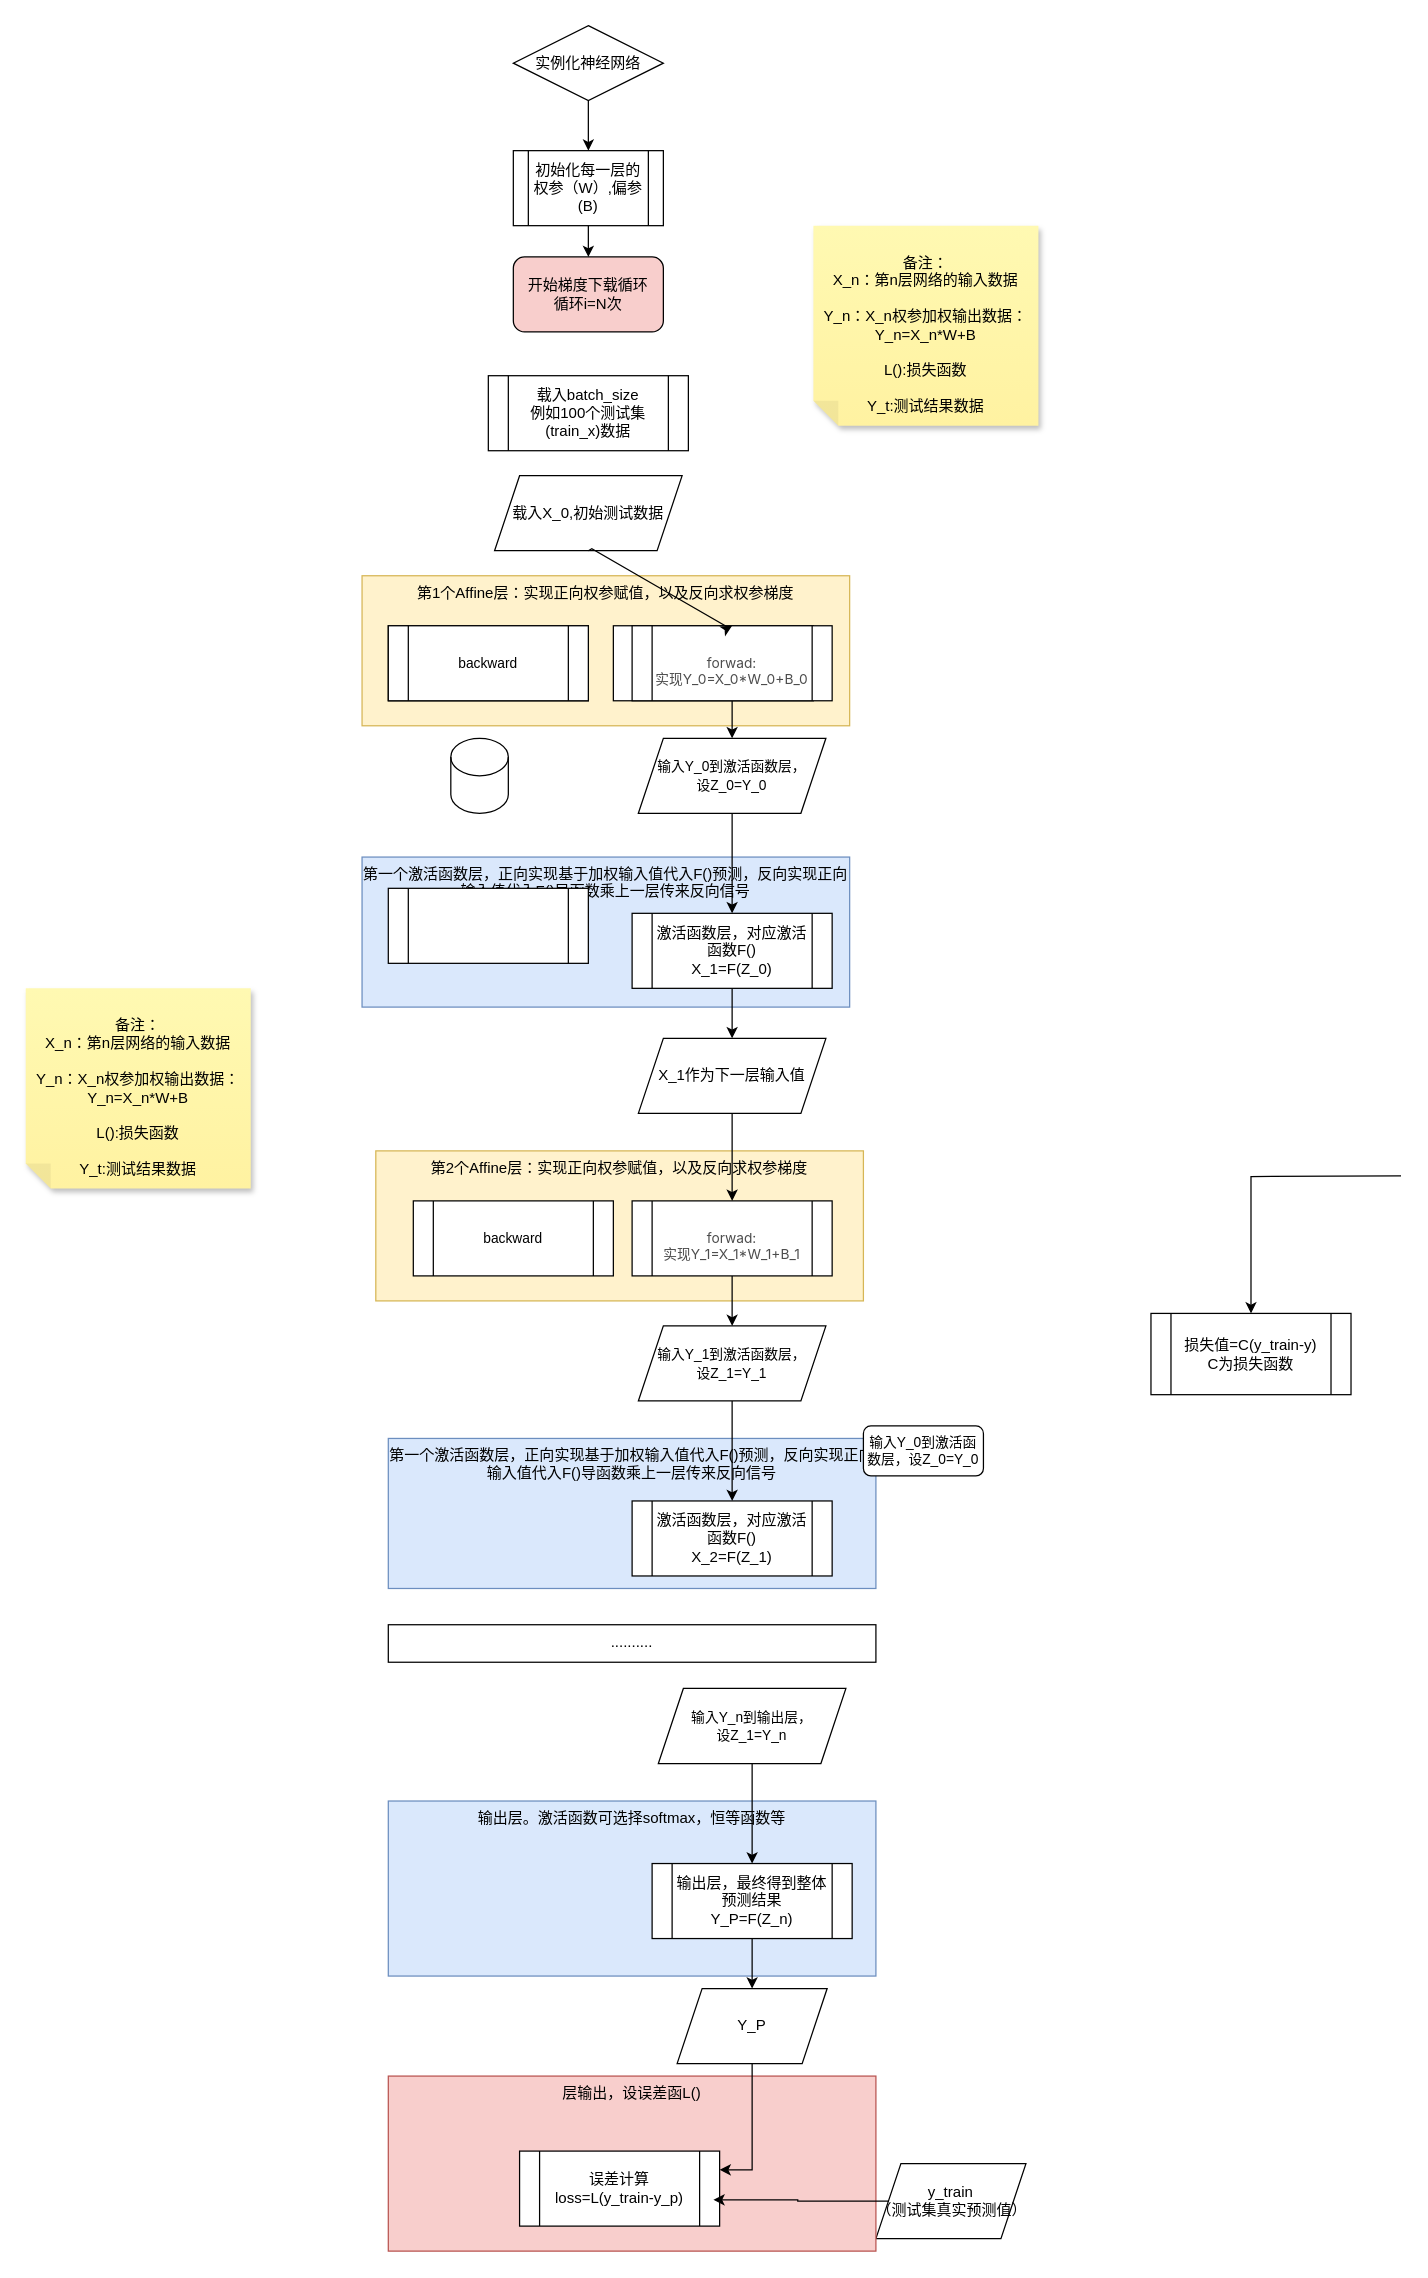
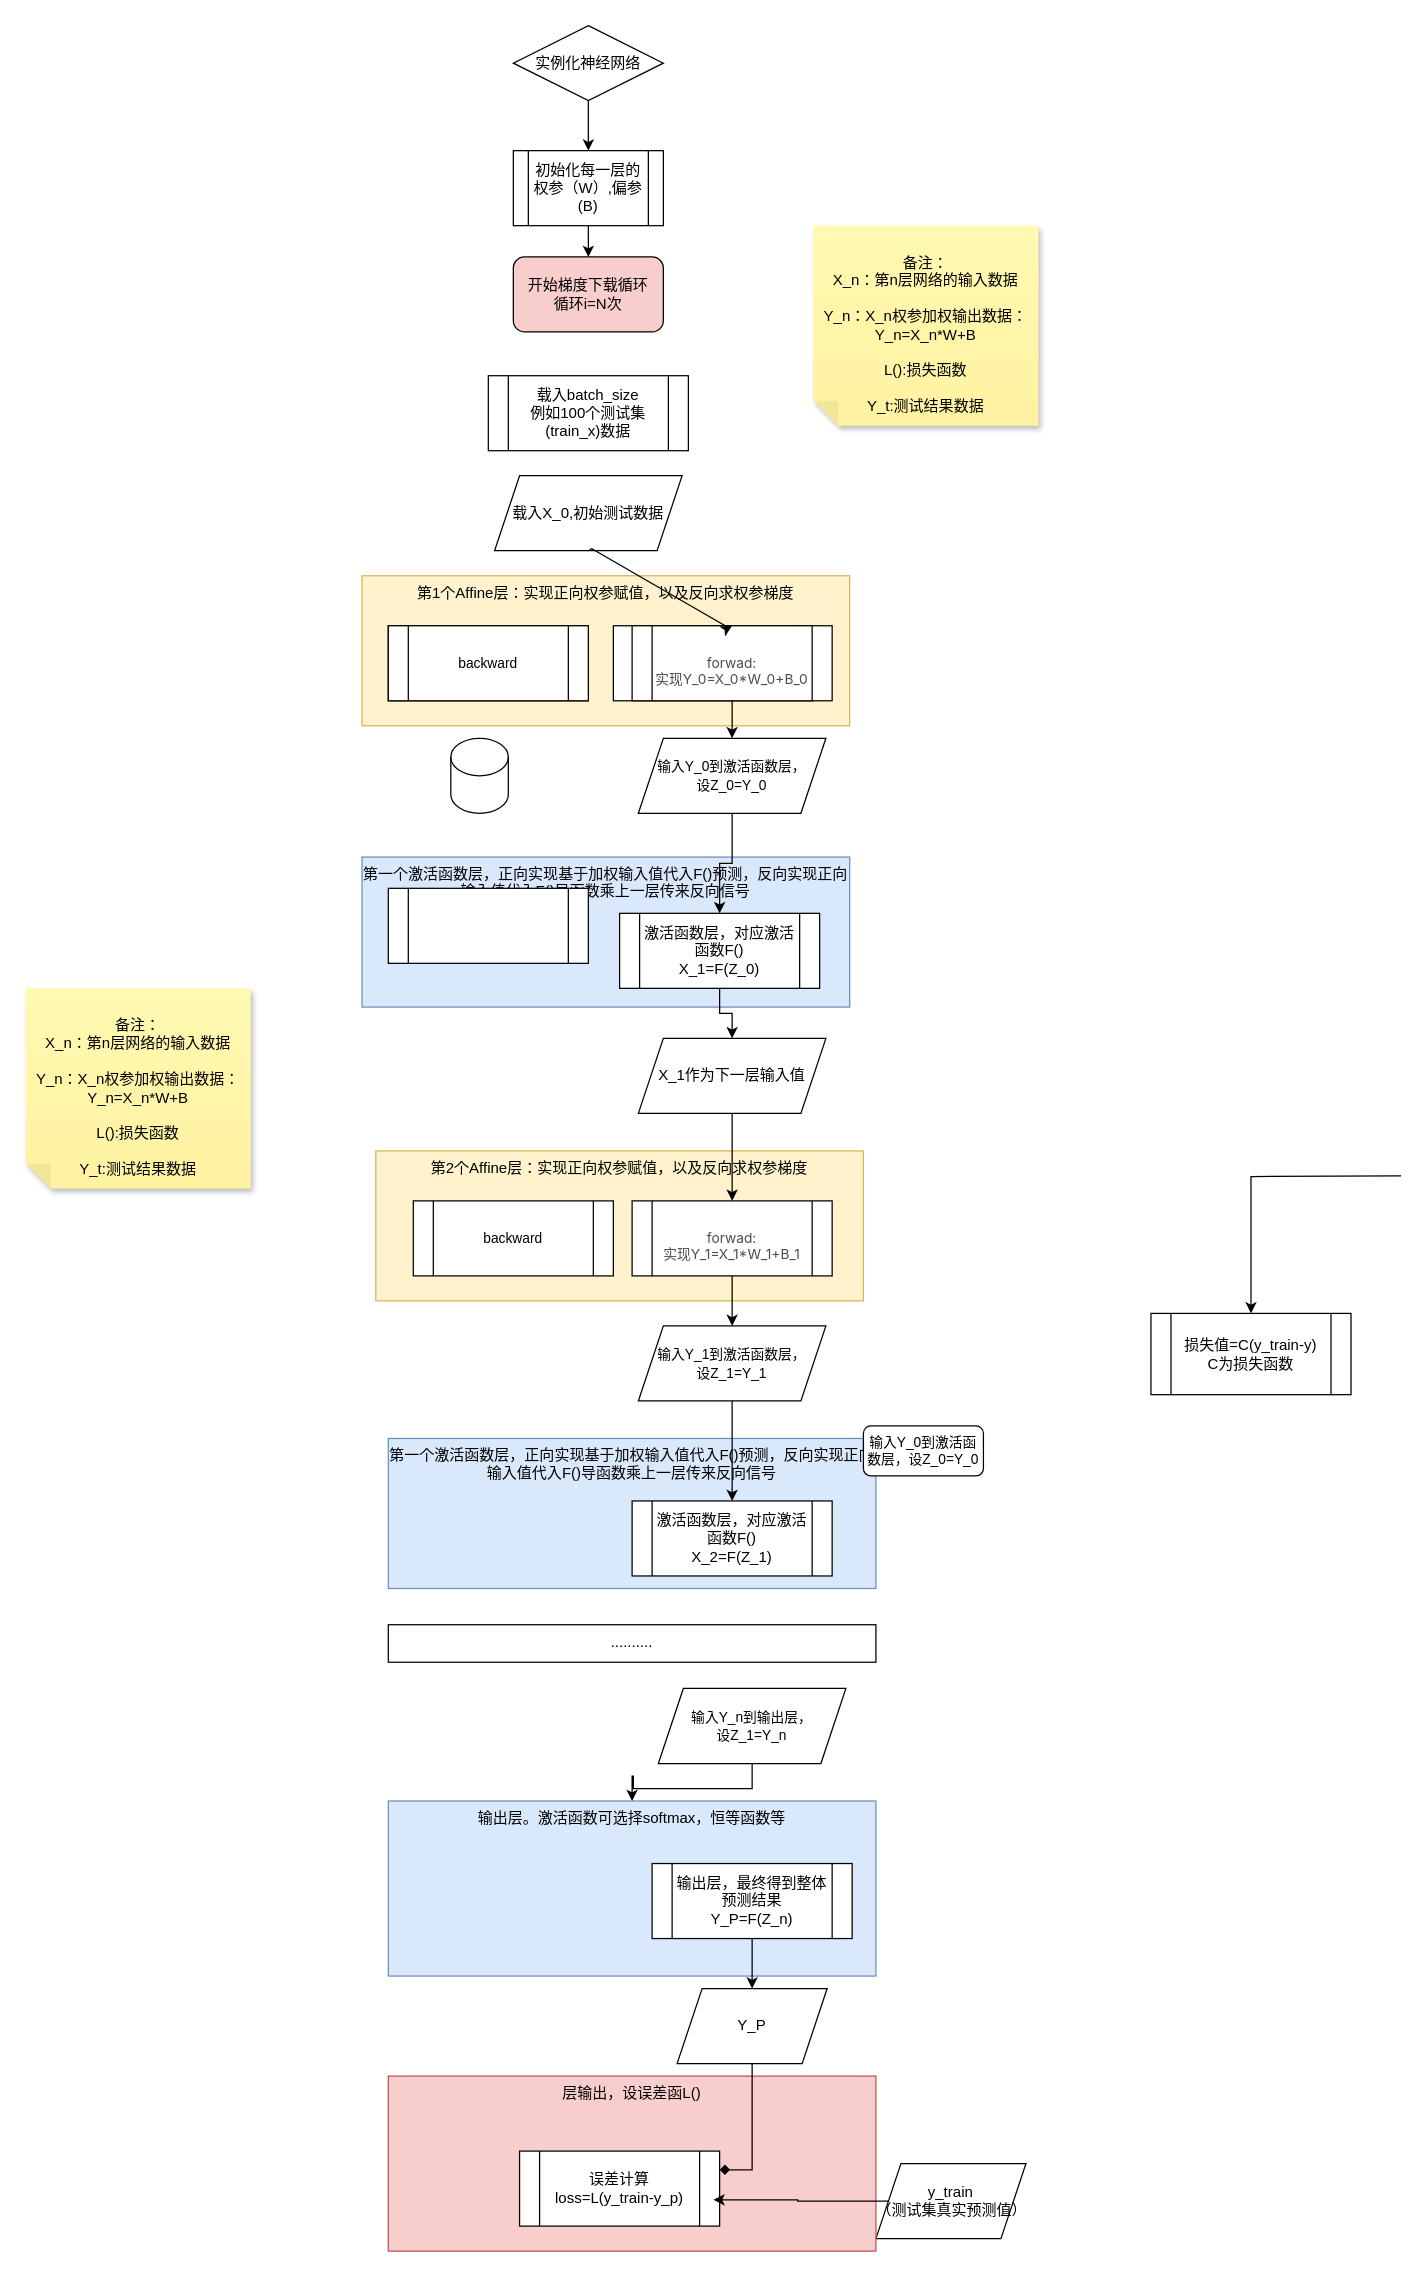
(732, 951) -> (719, 951)
(752, 1820) -> (678, 1788)
(729, 2169) -> (730, 2169)
